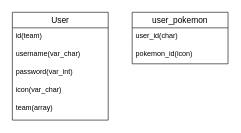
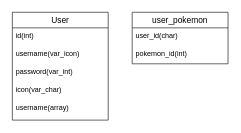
(31, 36) -> (28, 36)
(52, 54) -> (51, 54)
(166, 54) -> (164, 54)
(38, 108) -> (46, 108)
